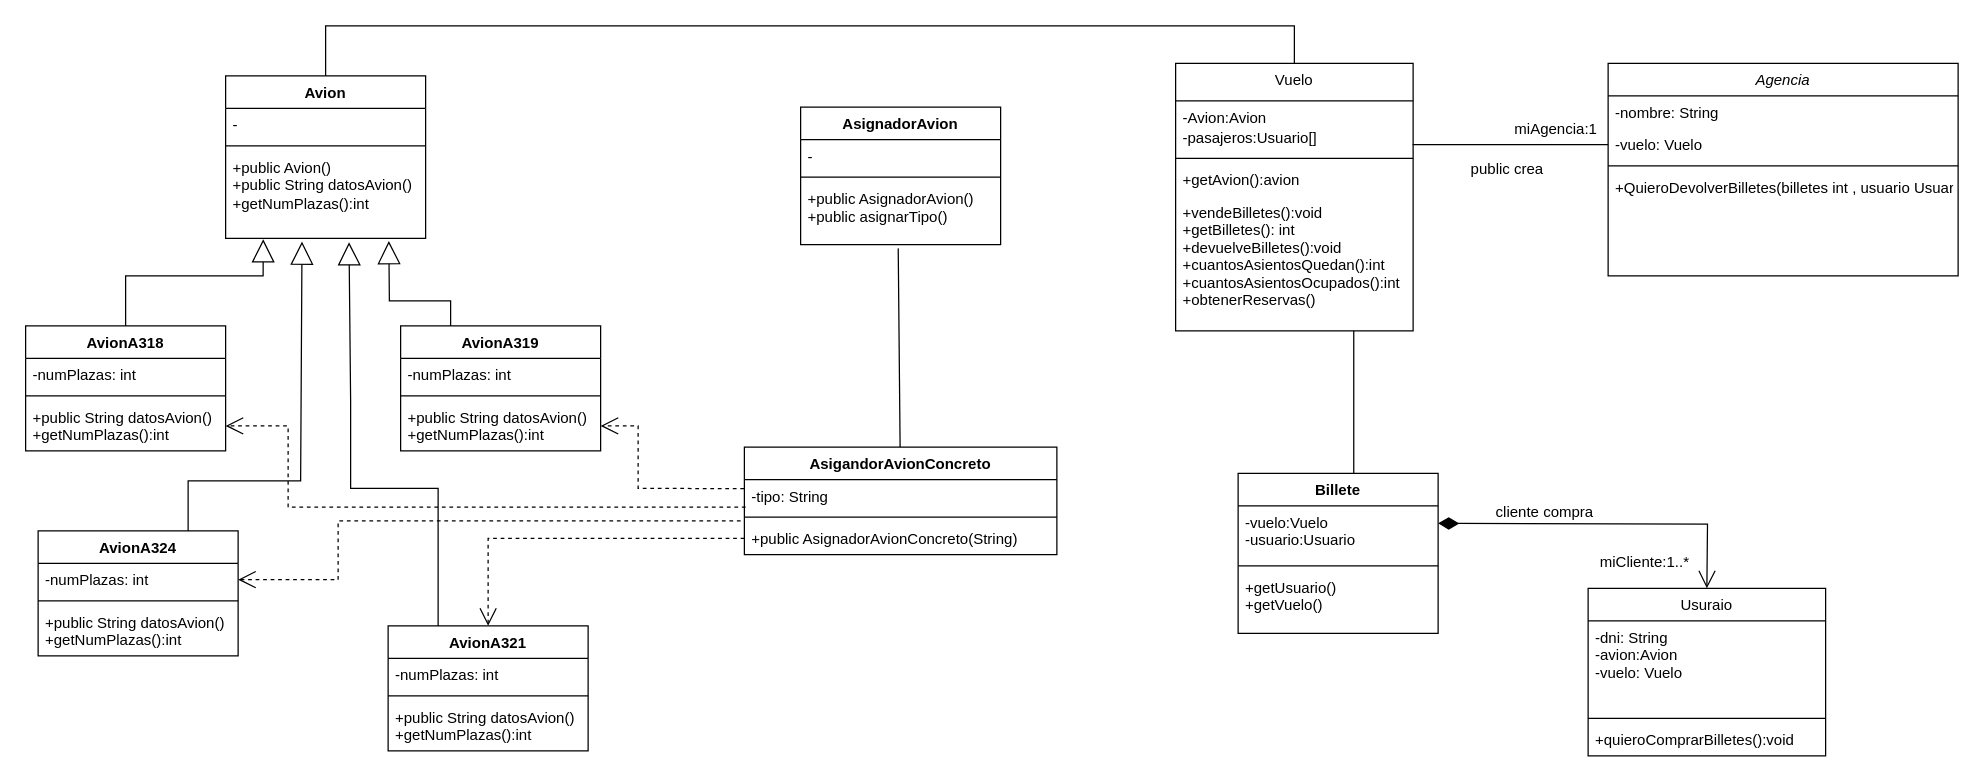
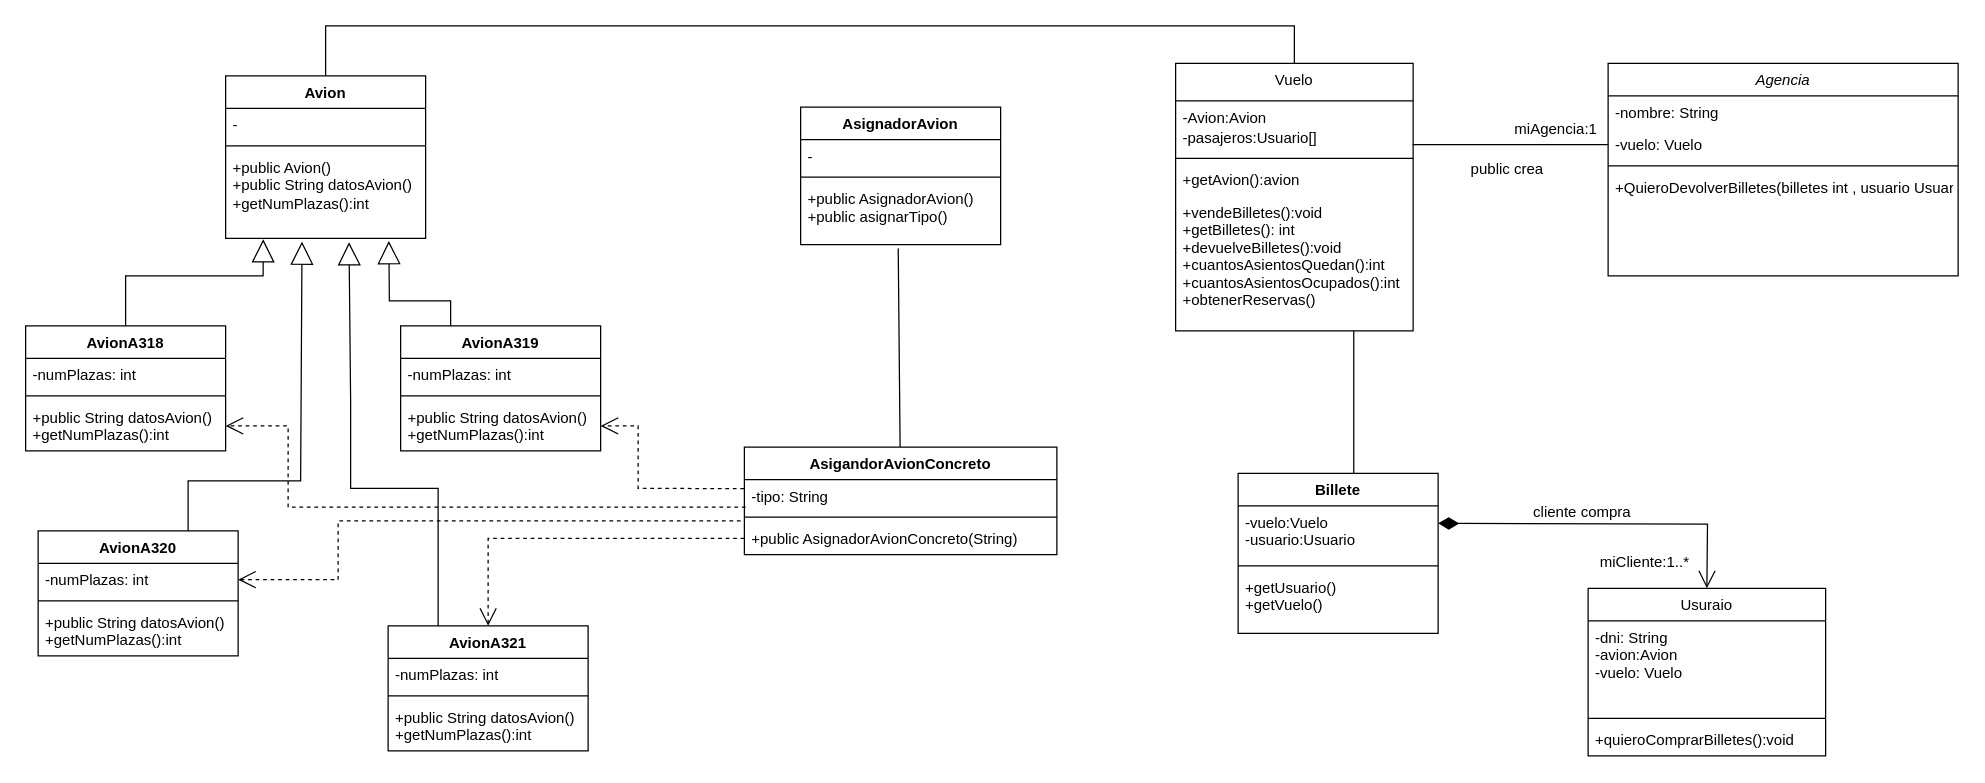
(1544, 512) -> (1582, 512)
(138, 548) -> (138, 548)
